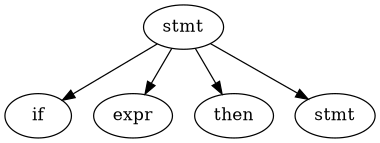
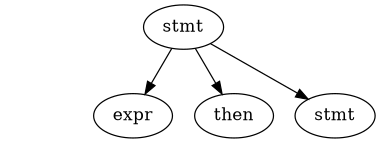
(38, 116) -> none
